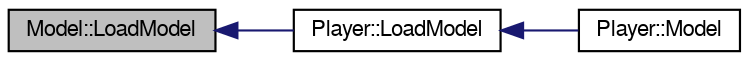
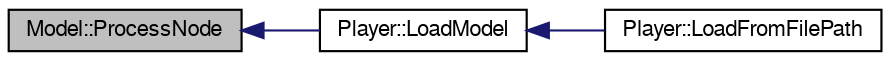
(112, 30) -> (125, 30)
(659, 30) -> (743, 30)
